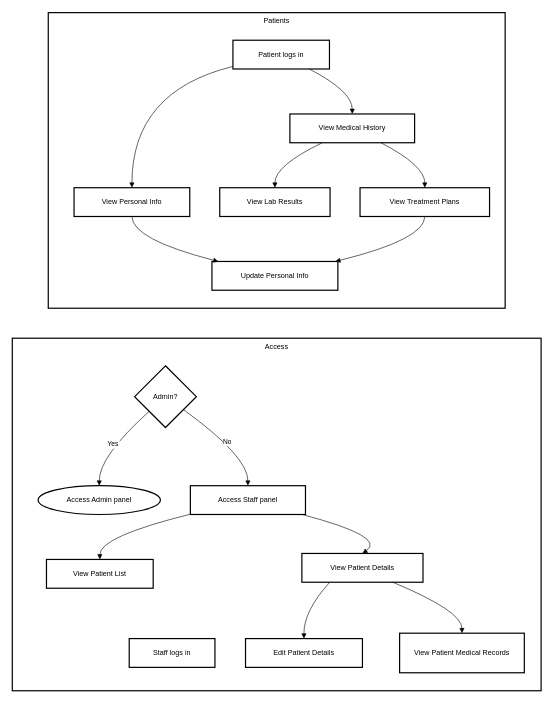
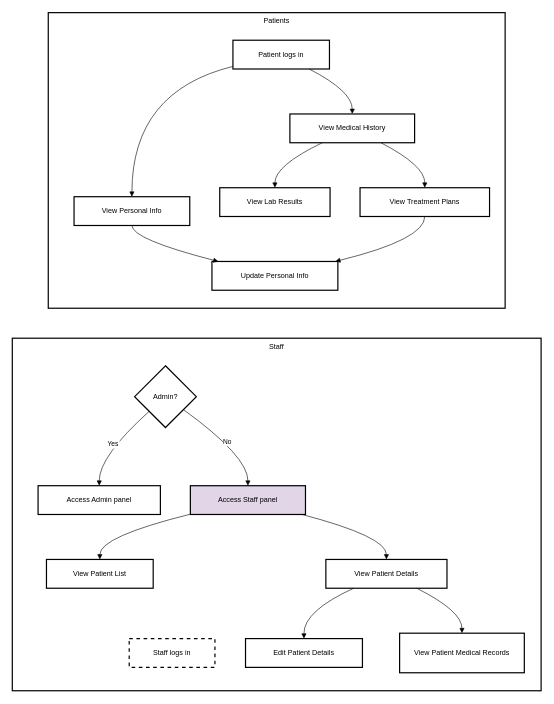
(132, 202) -> (132, 211)
(277, 347) -> (277, 347)
(99, 500) -> (99, 500)
(248, 500) -> (248, 500)
(363, 568) -> (387, 574)
(172, 653) -> (172, 653)
